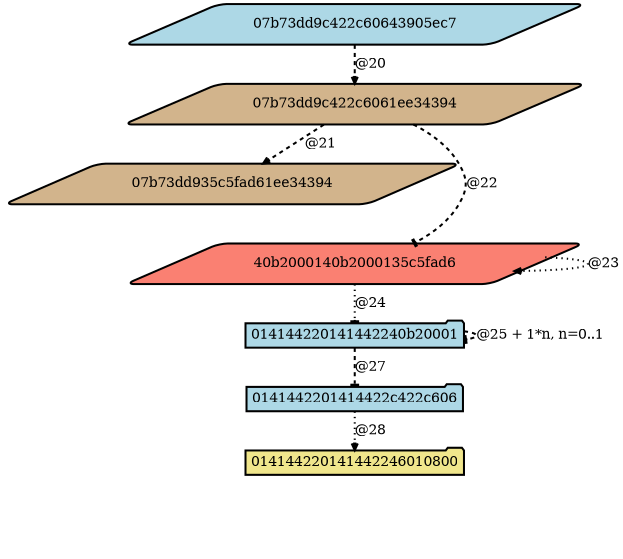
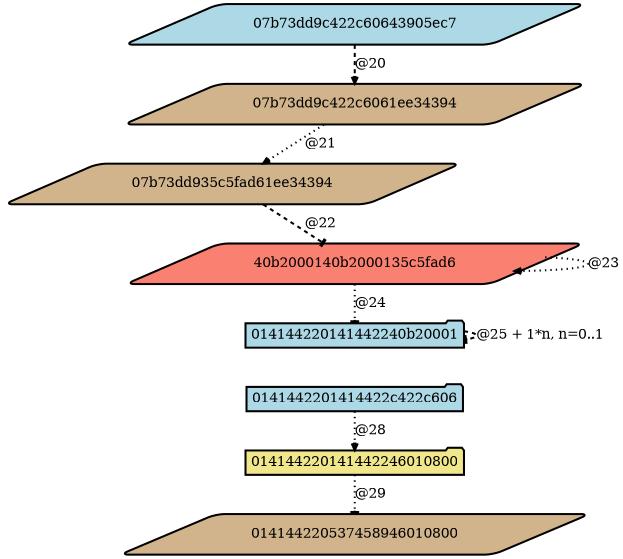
(296, 142) -> (296, 142)
(466, 182) -> (292, 223)
(355, 366) -> none
none -> (355, 534)
